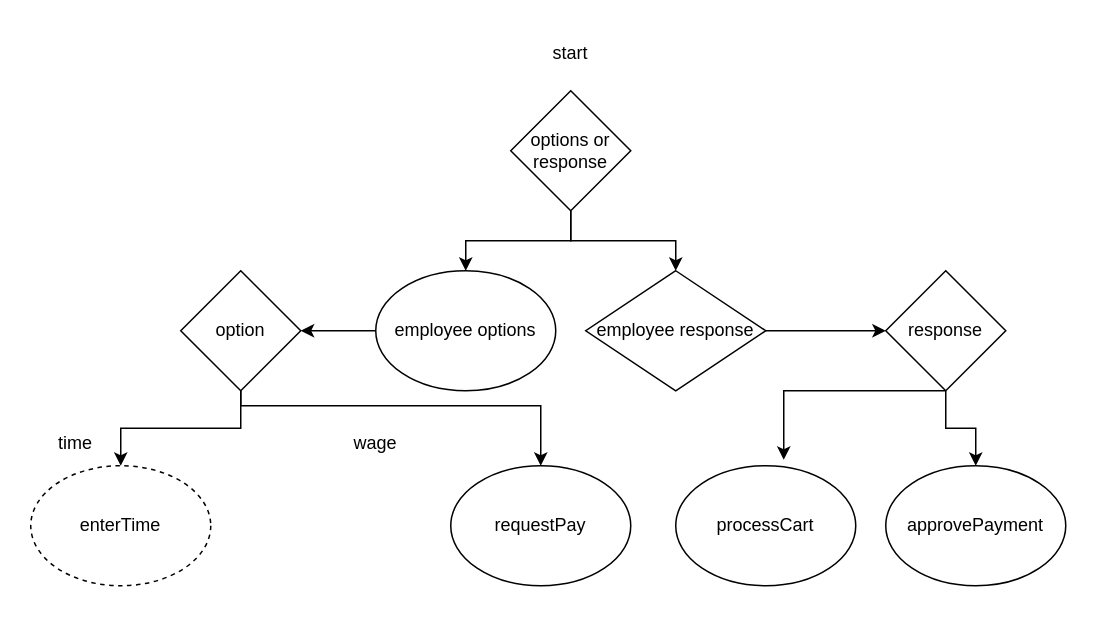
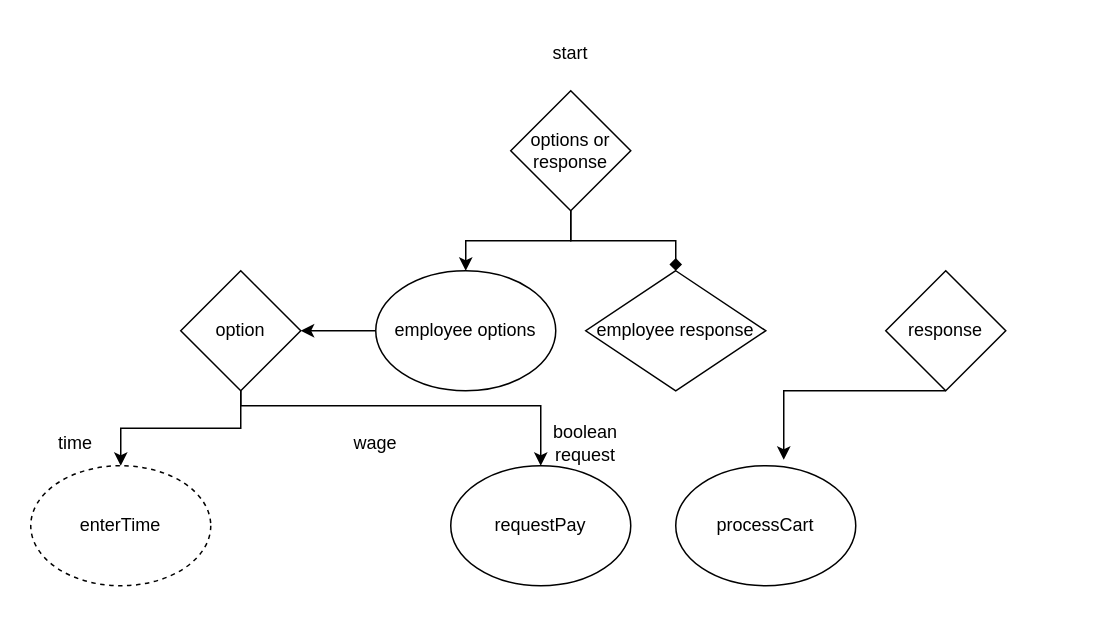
(676, 259) -> (676, 258)
(821, 331) -> none
(956, 428) -> none
none -> (586, 443)
(976, 526) -> none
